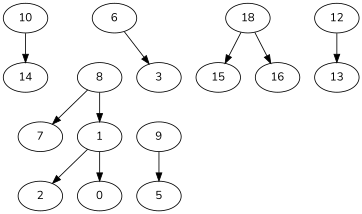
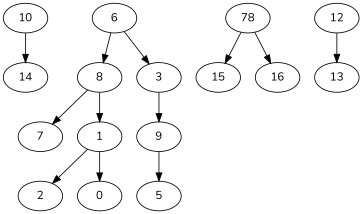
(248, 18) -> (248, 18)
none -> (108, 44)
none -> (159, 103)
